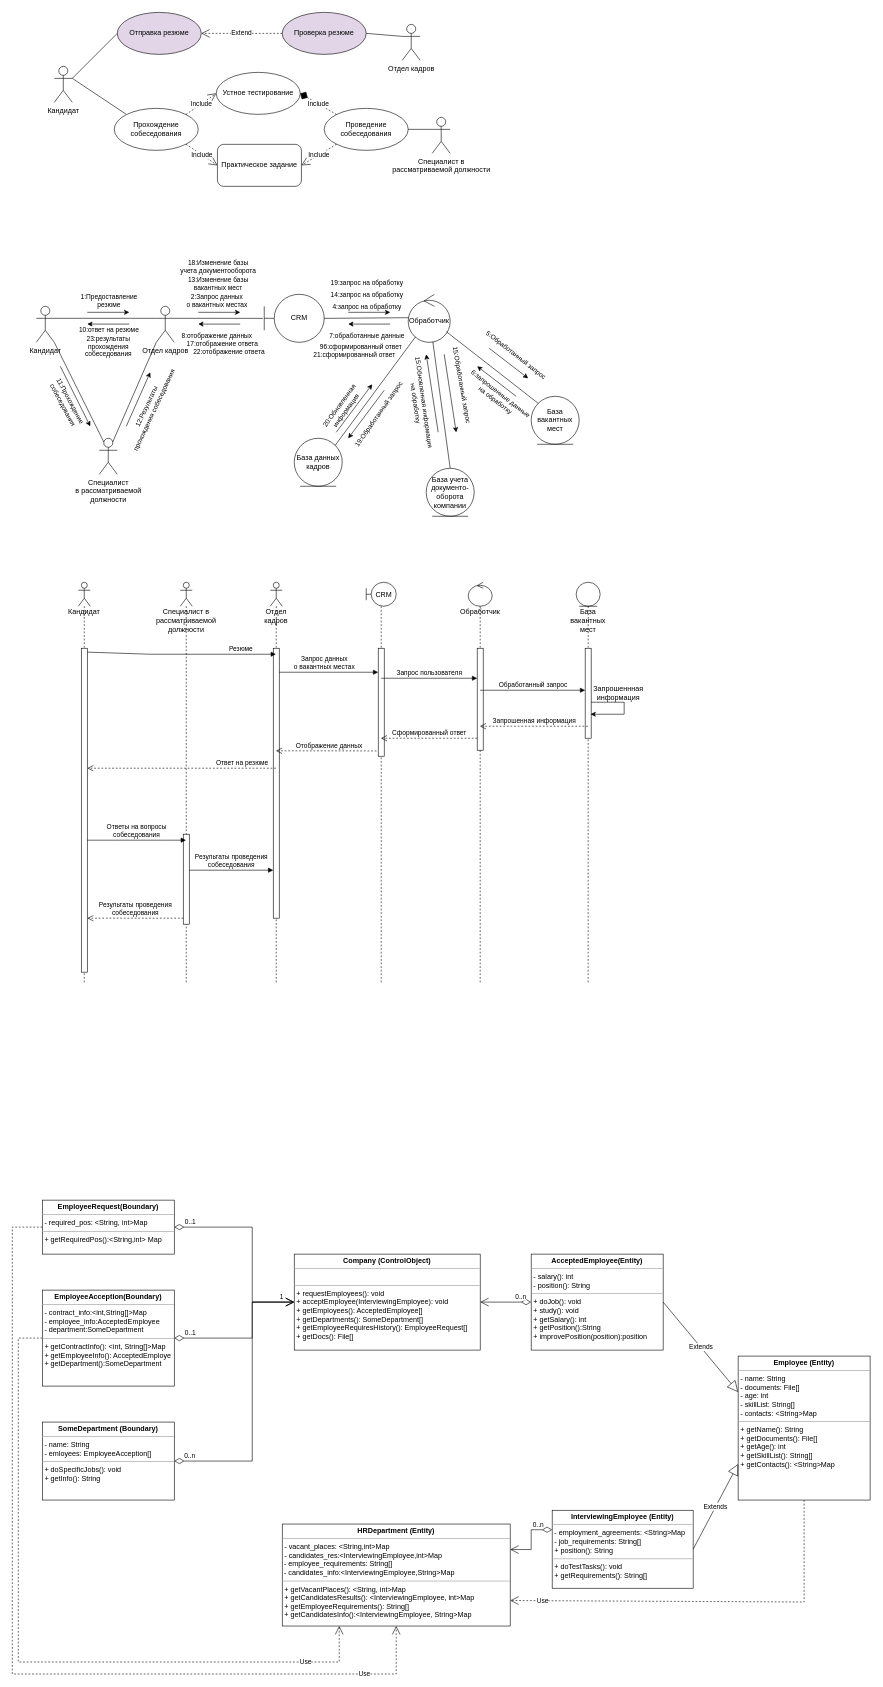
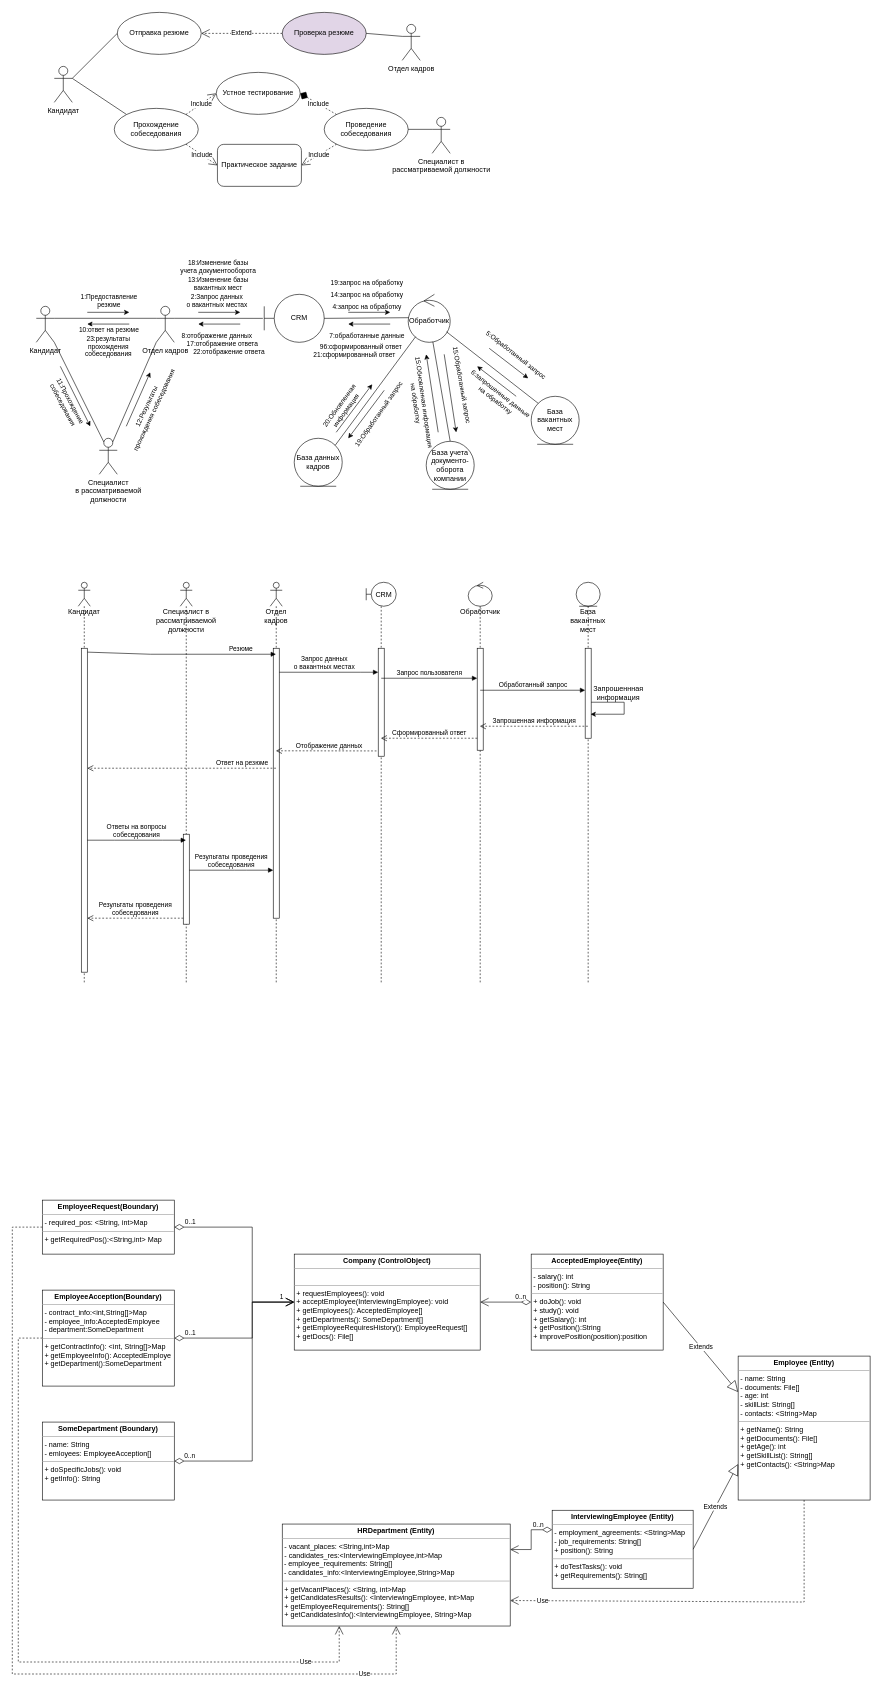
(159, 33) -> (159, 33)
(450, 492) -> (450, 465)
